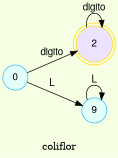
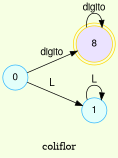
(94, 44) -> (94, 44)
(94, 110) -> (94, 110)
